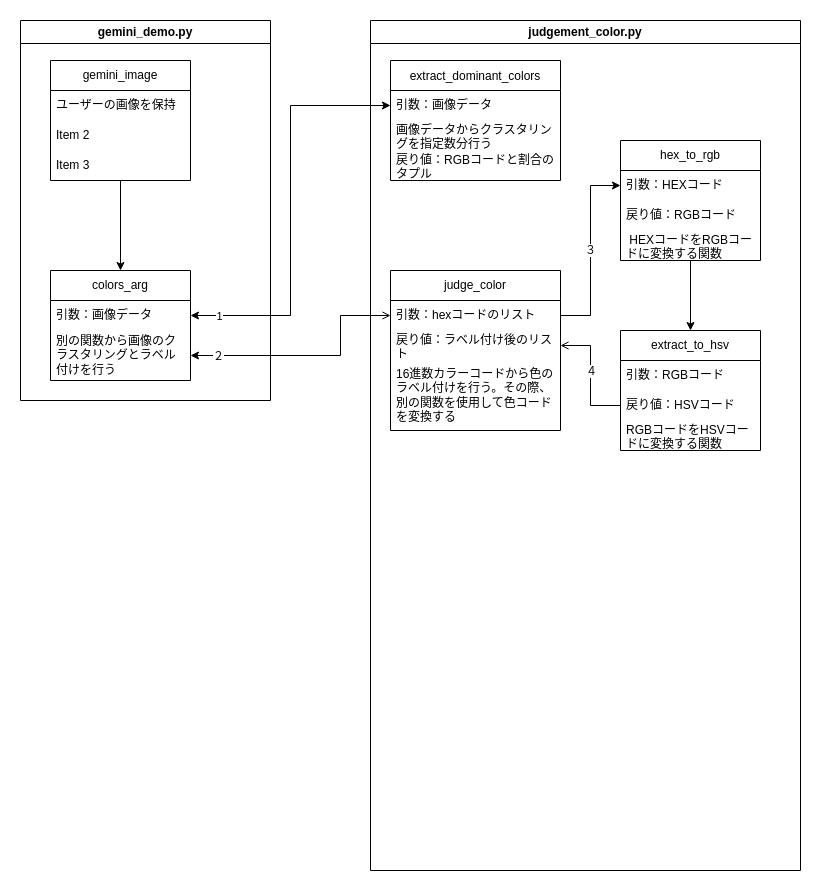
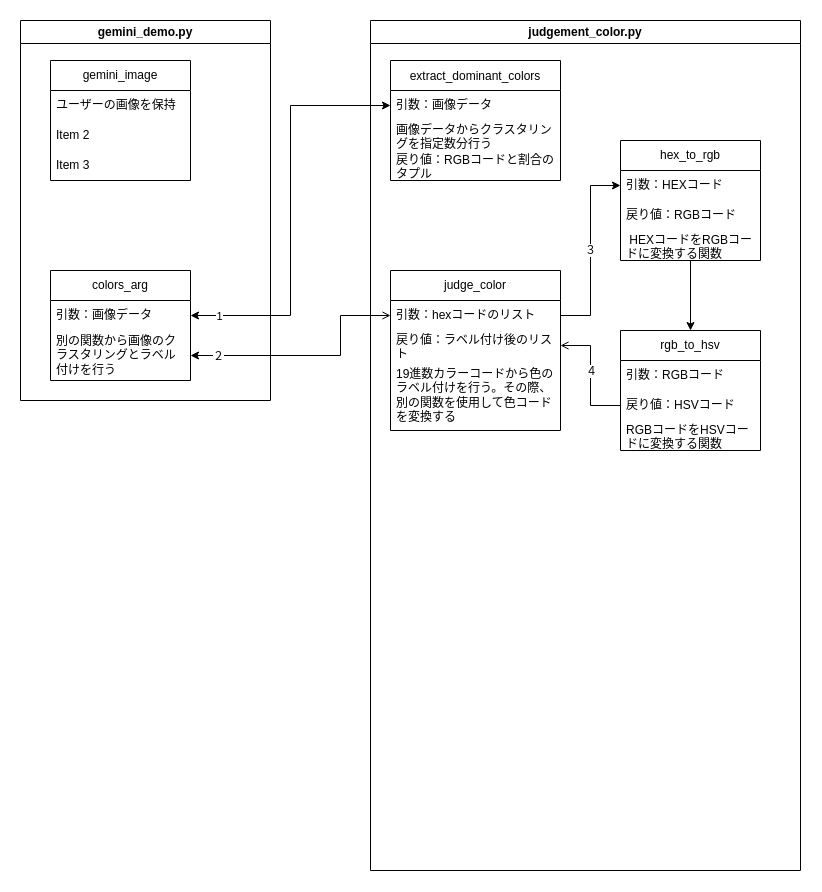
(121, 223) -> none
(691, 346) -> (691, 346)
(477, 396) -> (477, 396)
